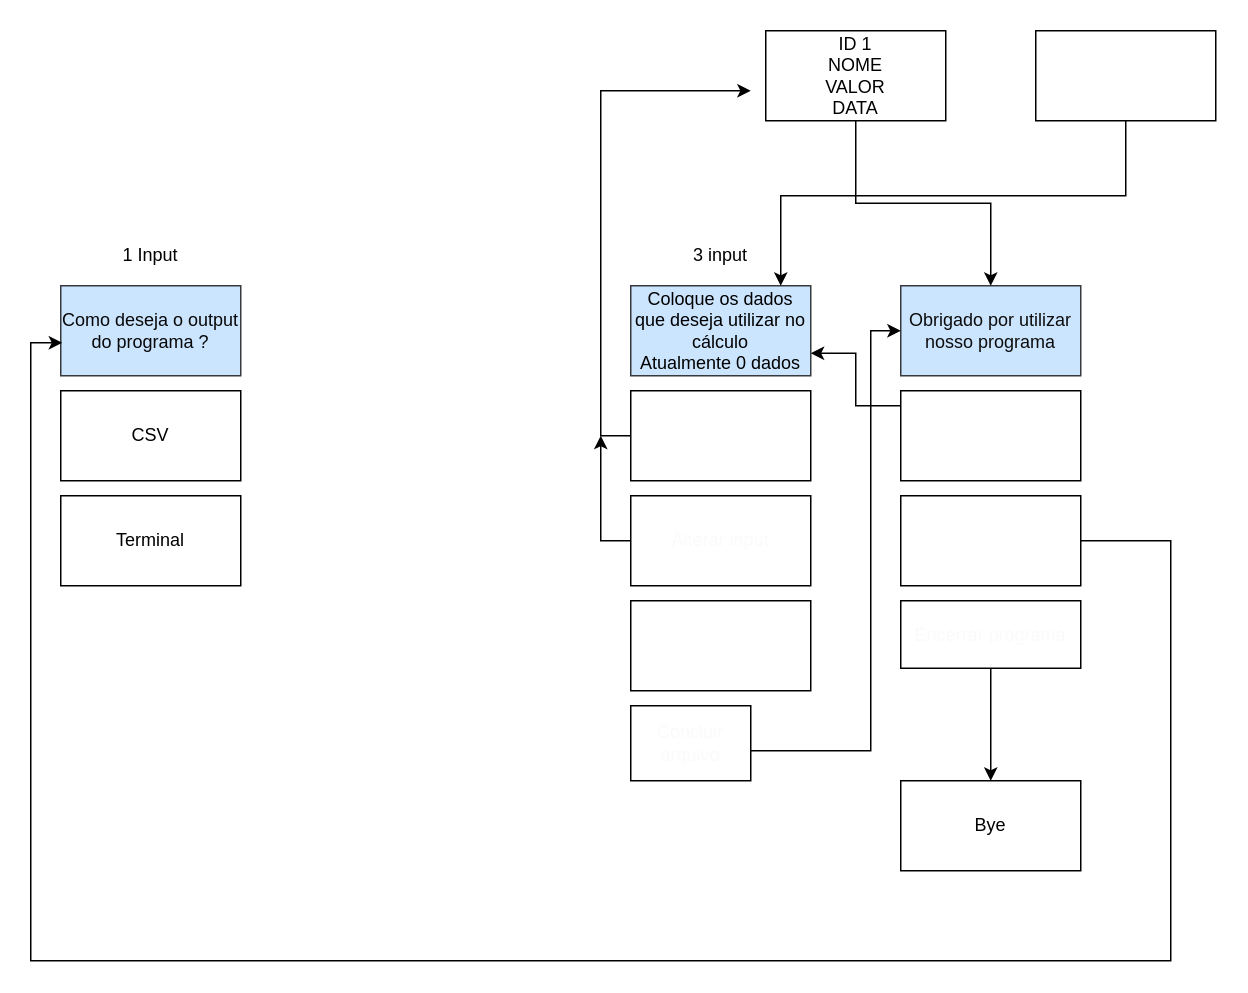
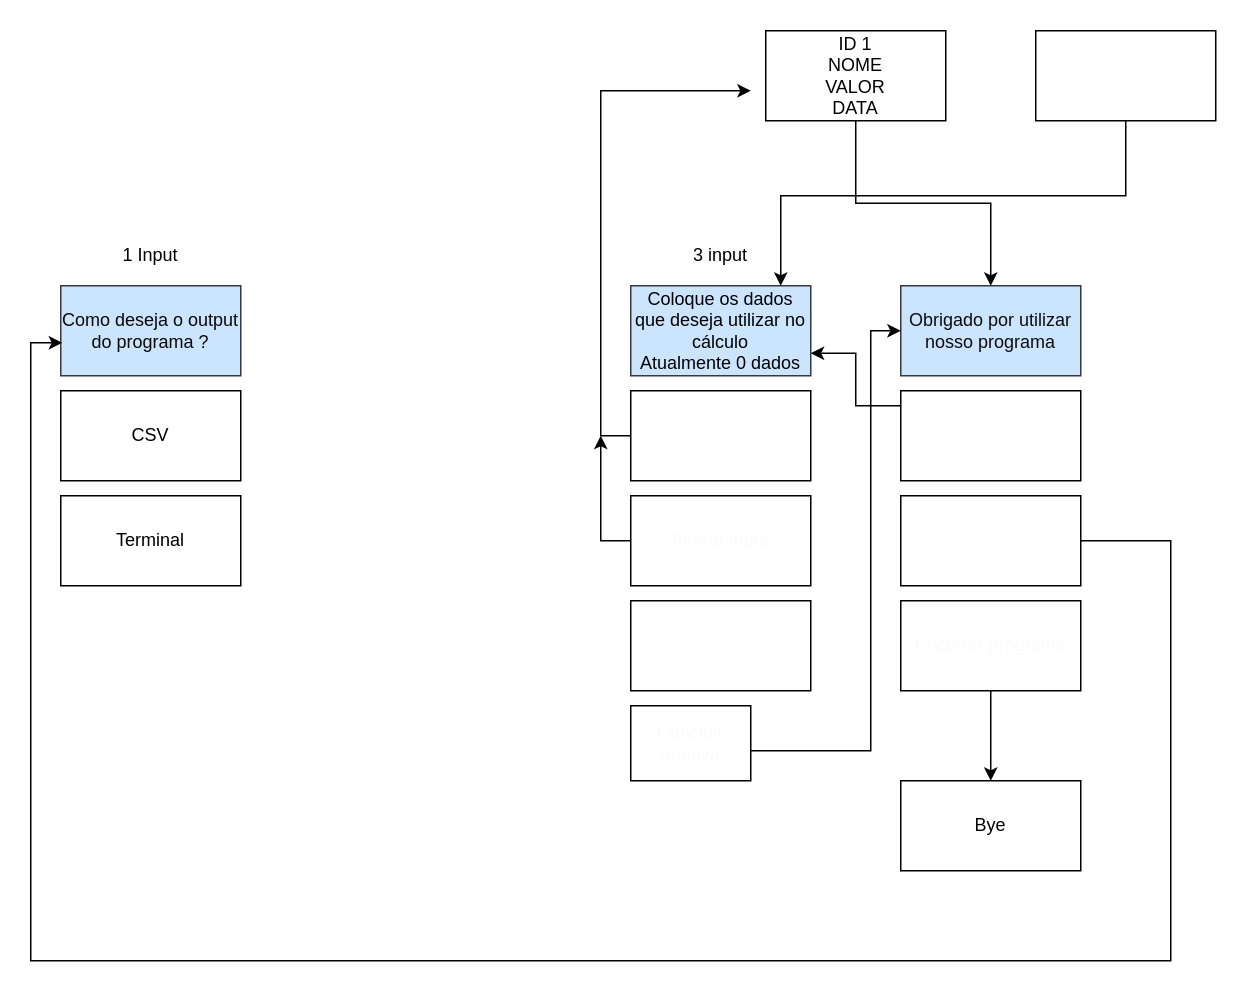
(991, 635) -> (991, 646)
